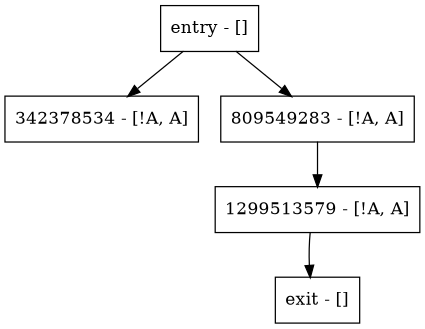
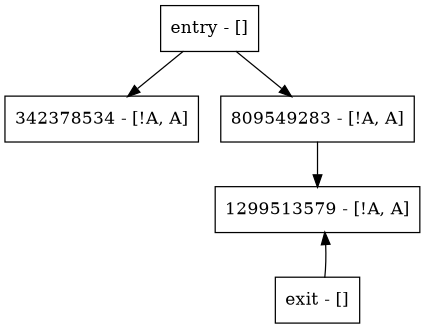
(309, 249) -> (326, 261)
